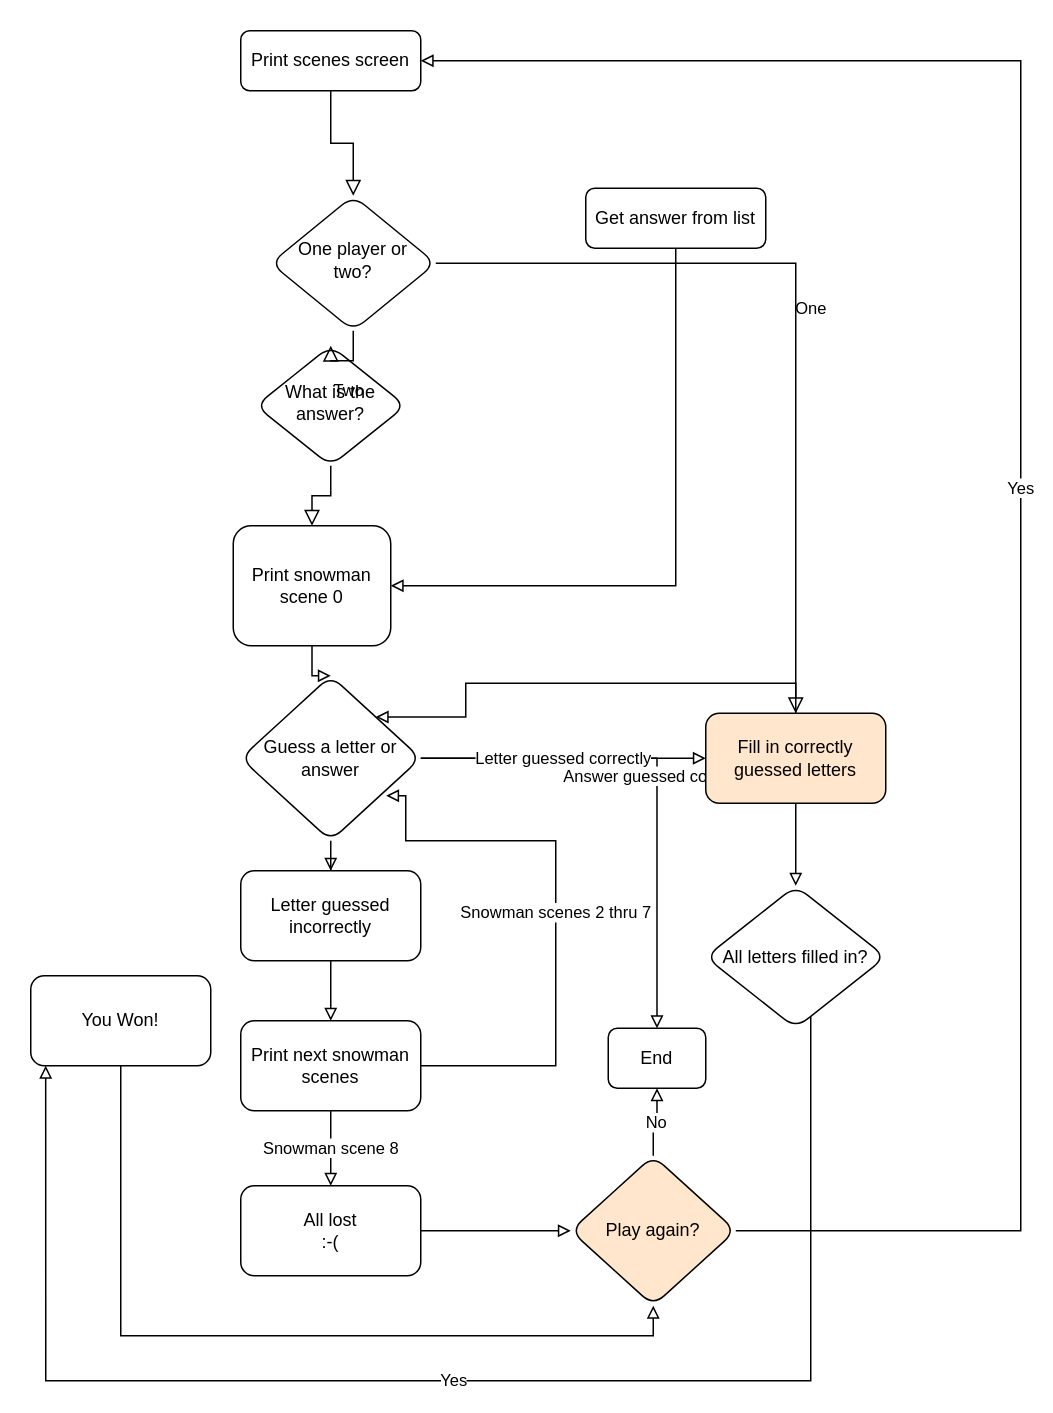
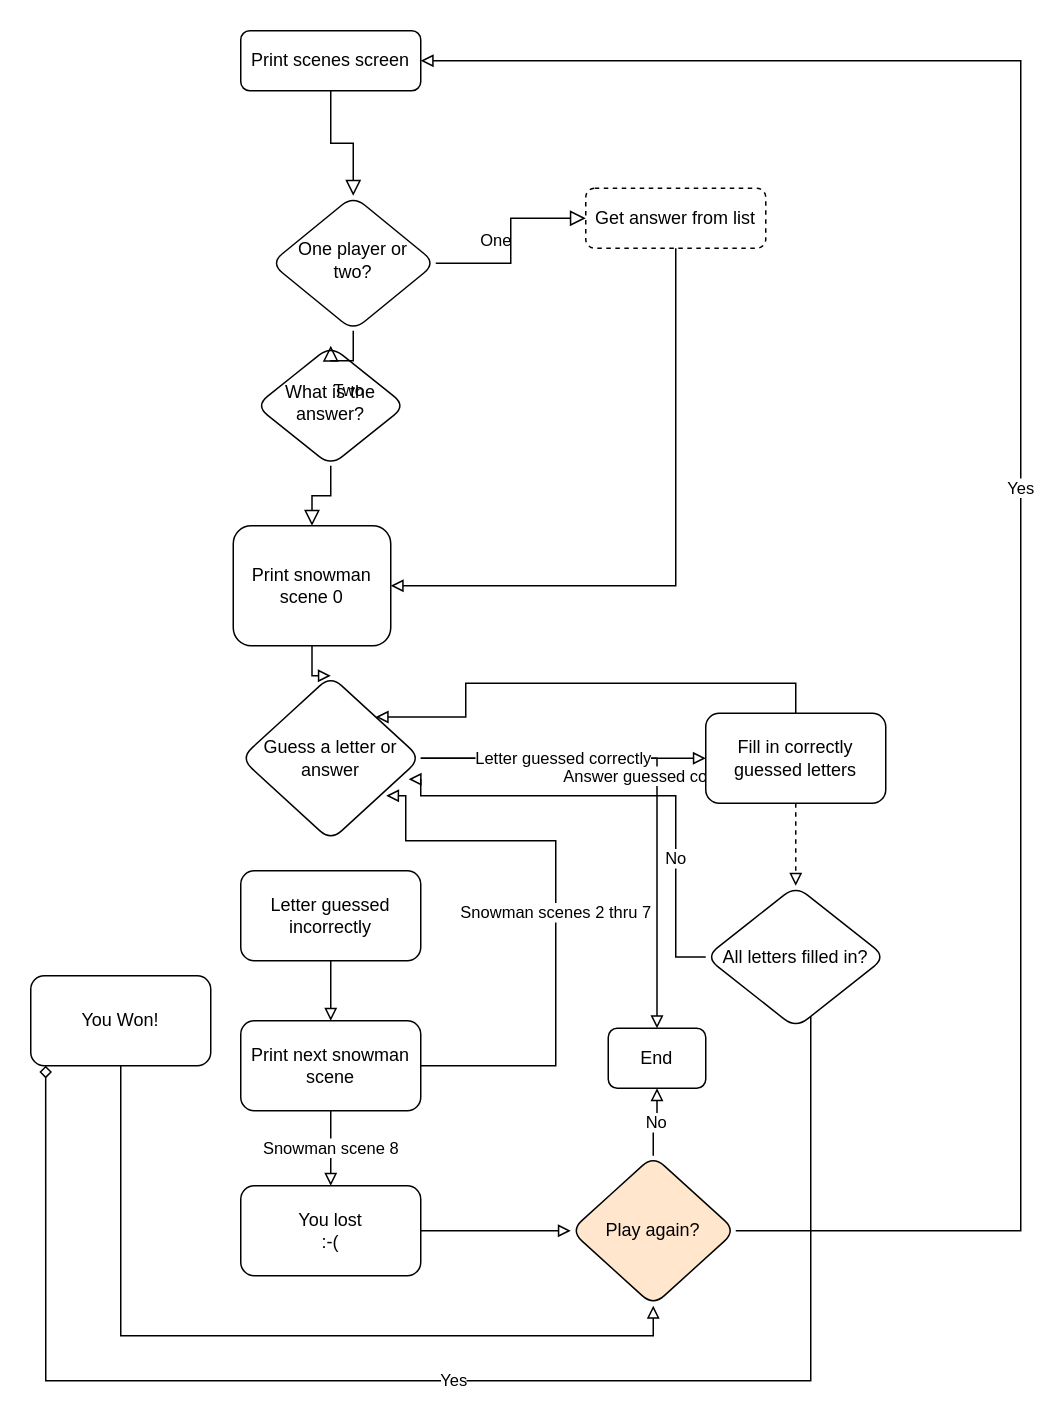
(676, 218) -> (676, 218)
(796, 328) -> (516, 218)
(796, 758) -> (796, 758)
none -> (636, 796)
(796, 839) -> (796, 839)
(331, 863) -> none
(331, 1066) -> (331, 1066)
(46, 1079) -> (46, 1079)
(331, 1231) -> (331, 1231)
